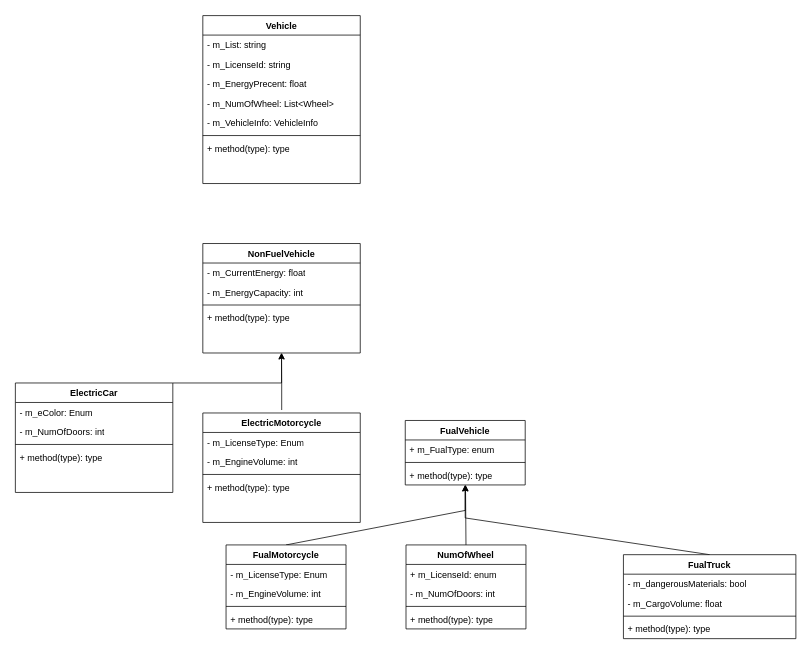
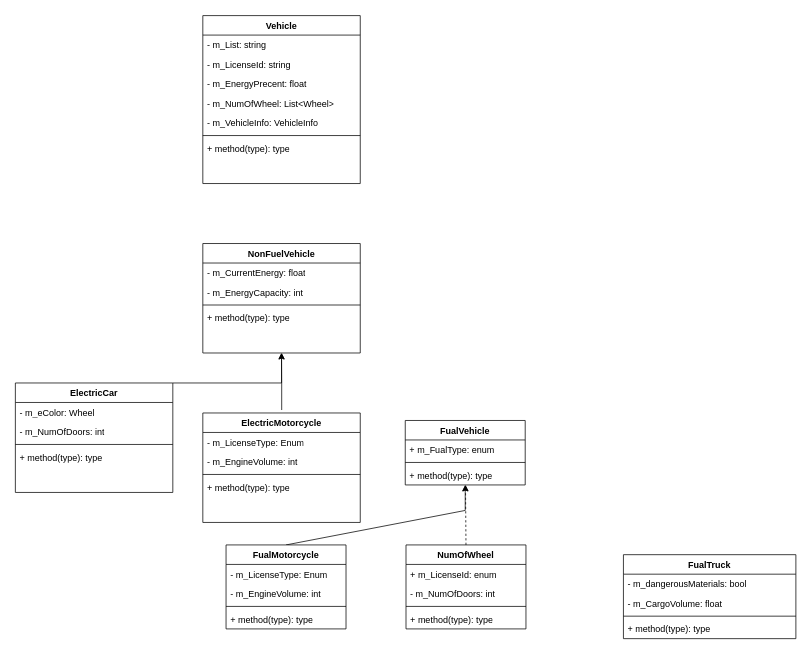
(56, 413) -> (57, 413)
(466, 531) -> (466, 531)
(587, 536) -> none
